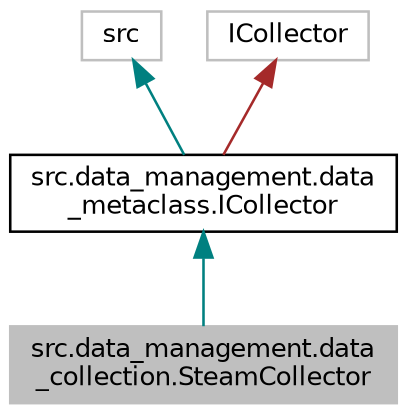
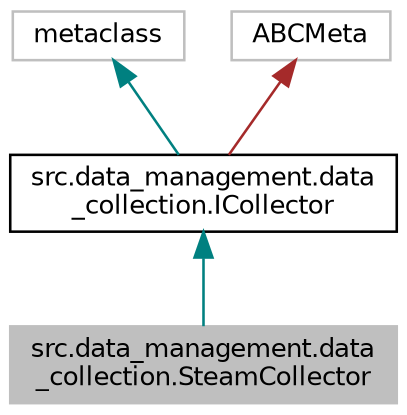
(122, 36) -> (99, 36)
(288, 36) -> (311, 36)
(203, 193) -> (203, 193)
